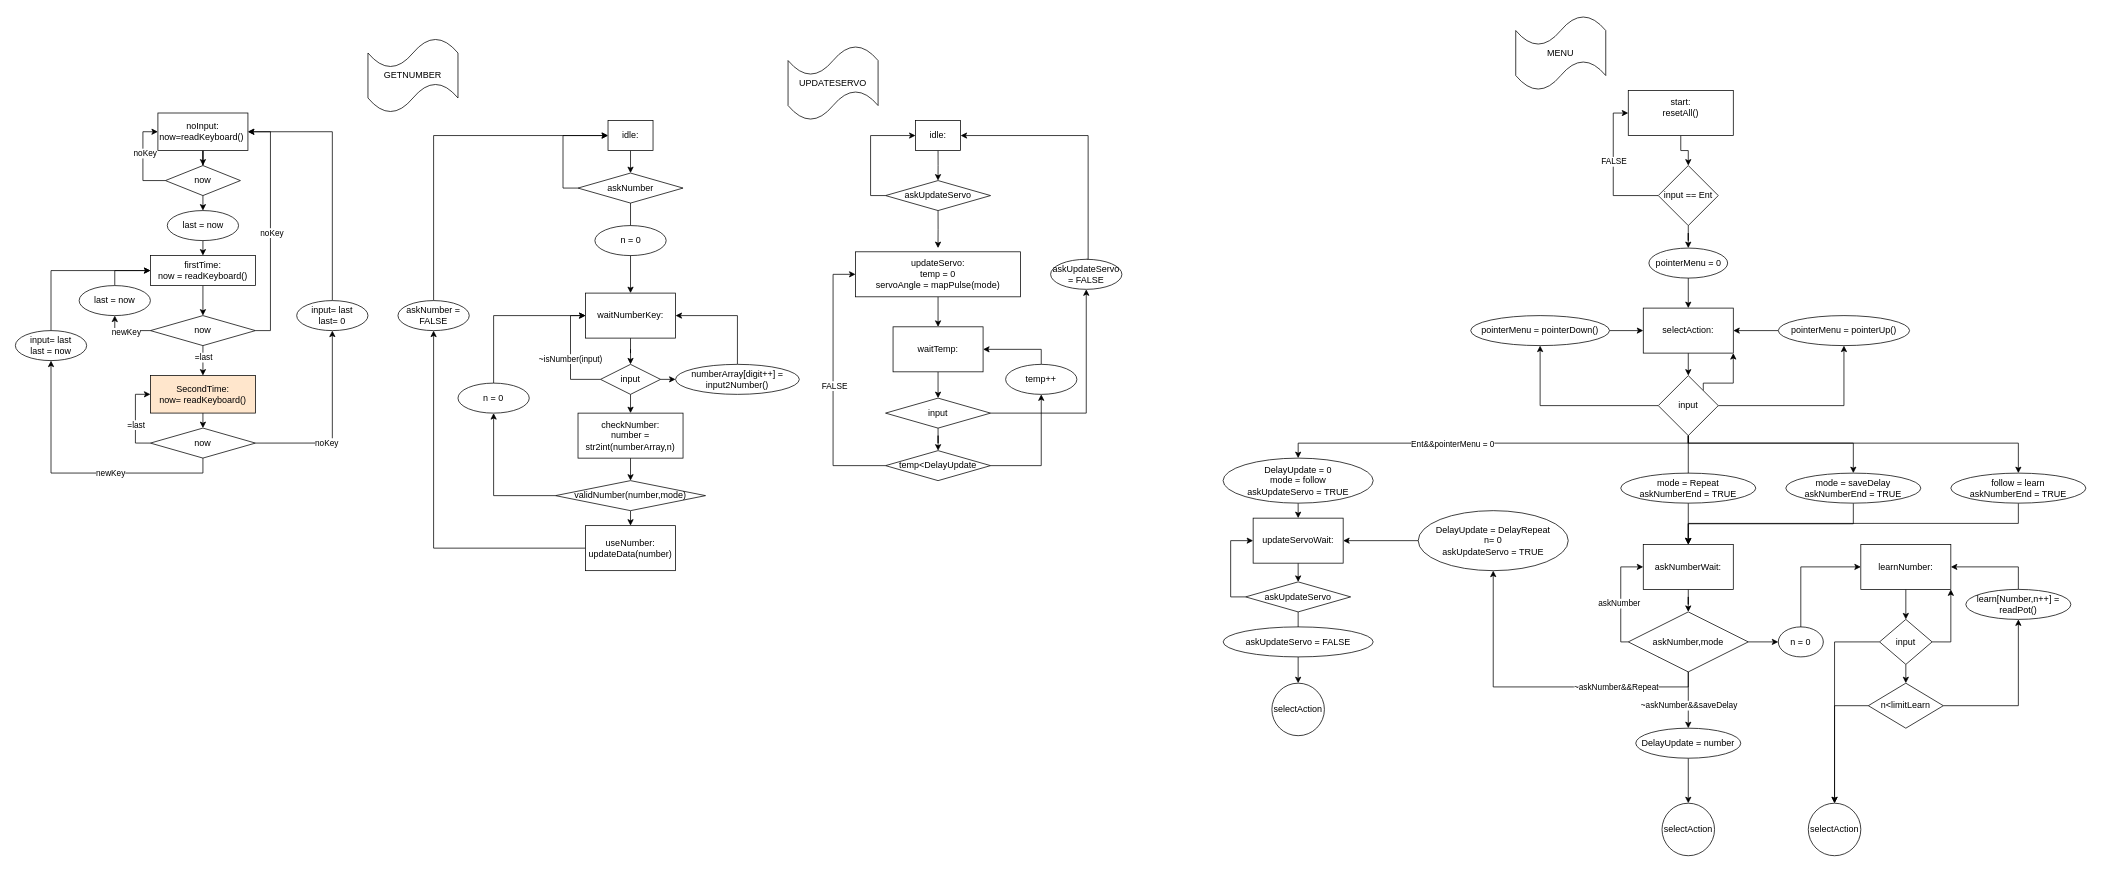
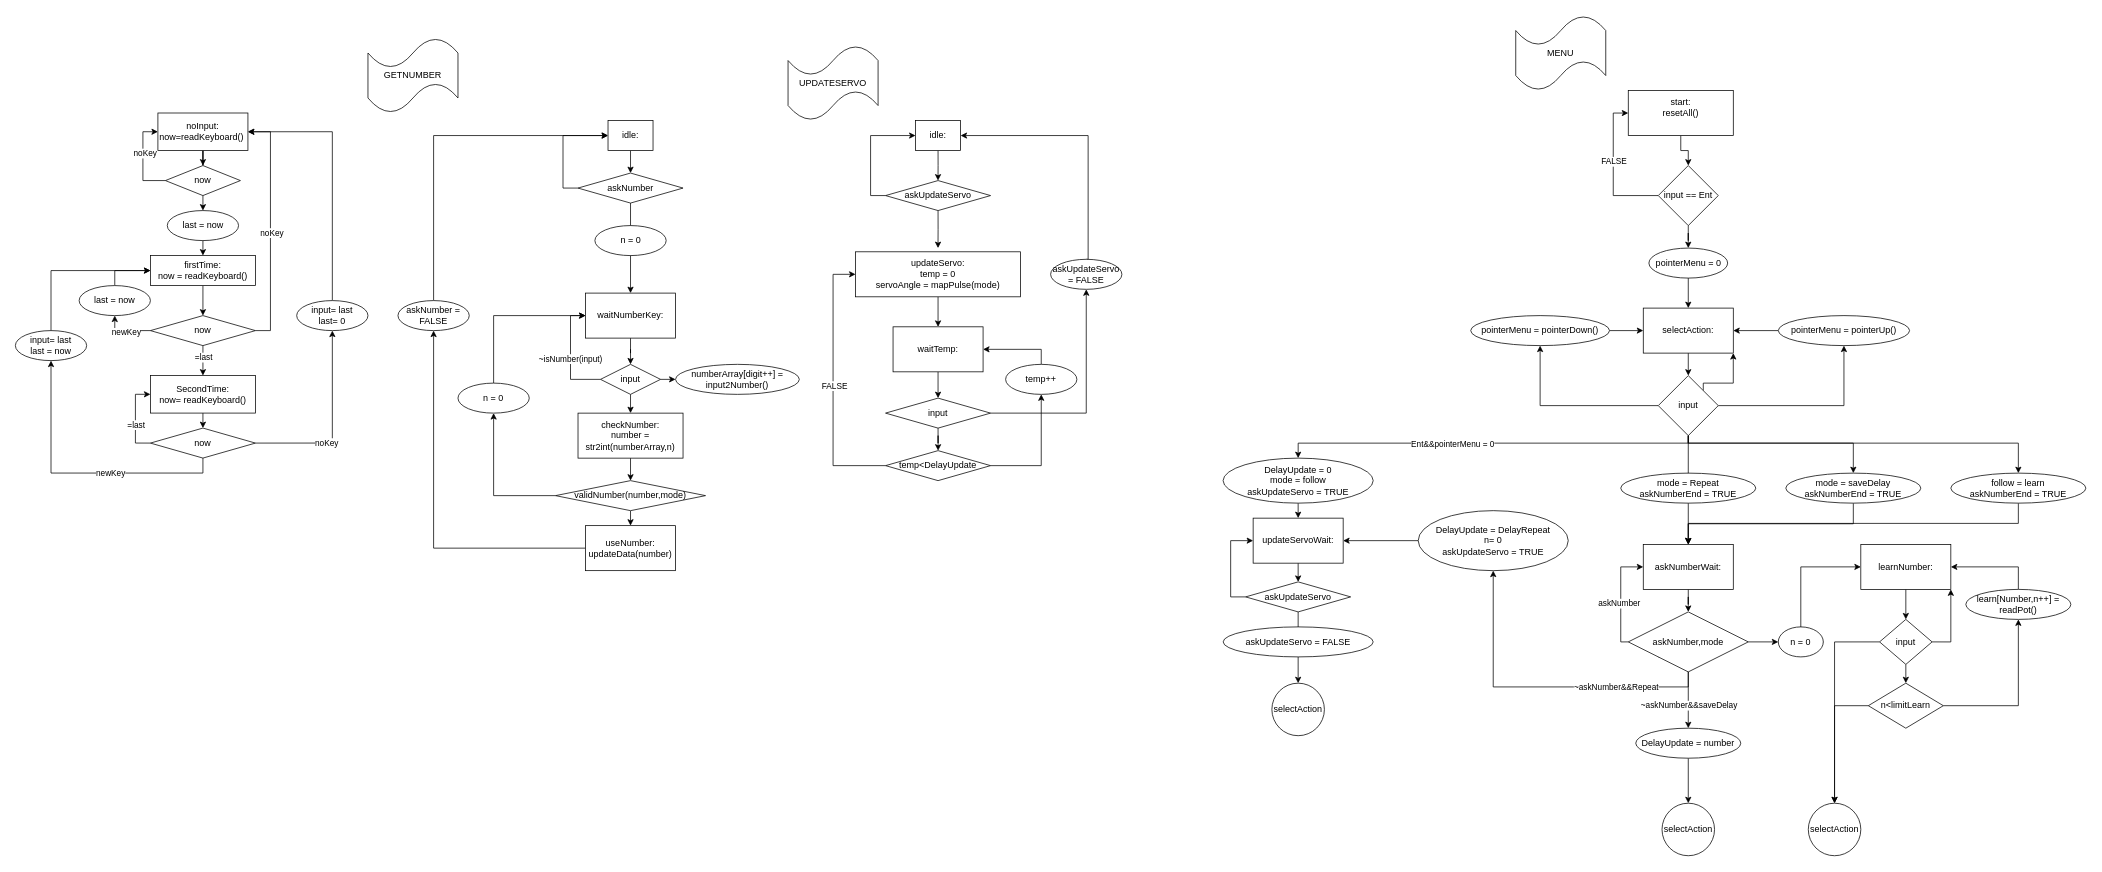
(733, 315) -> none
(203, 394) -> (203, 394)
